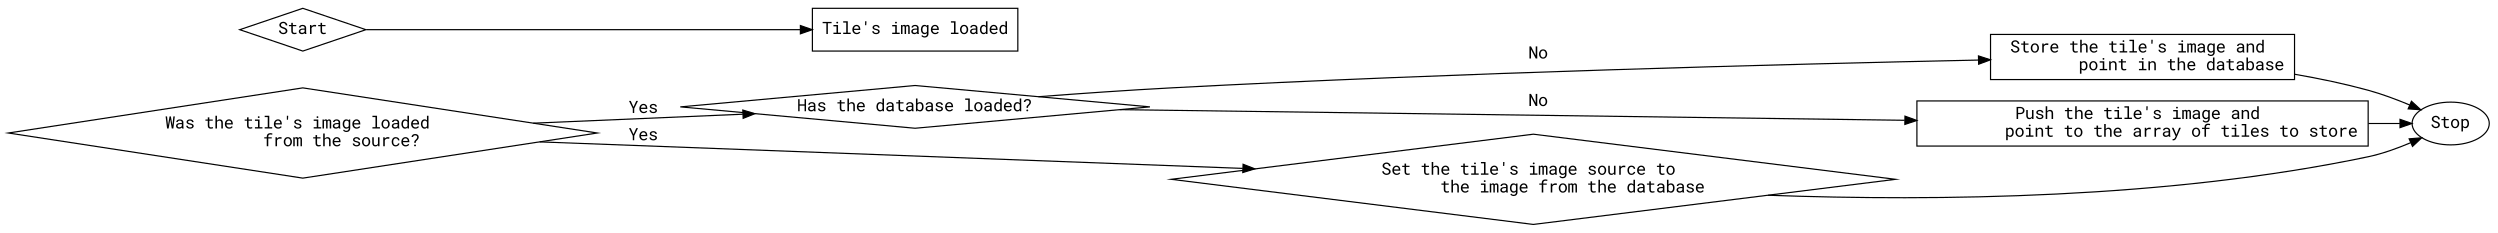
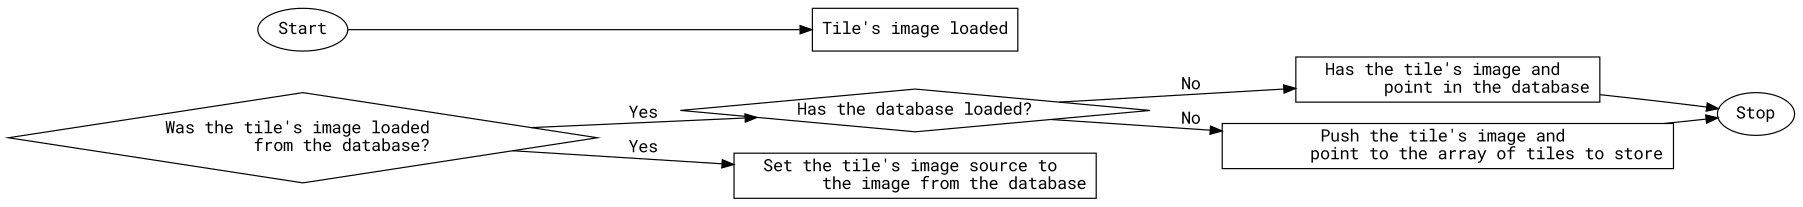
(303, 30) -> (303, 30)
(2142, 57) -> (1448, 80)
(303, 133) -> (303, 138)
(1533, 179) -> (915, 176)
(2092, 192) -> none
